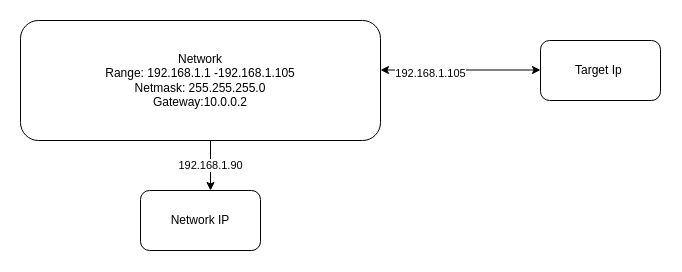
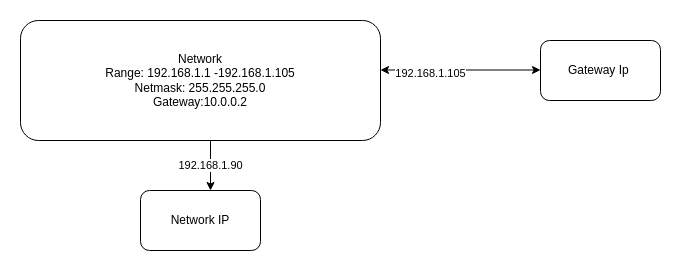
(601, 71) -> (601, 71)
